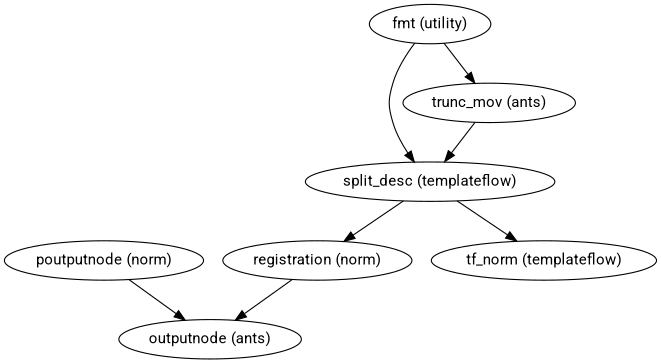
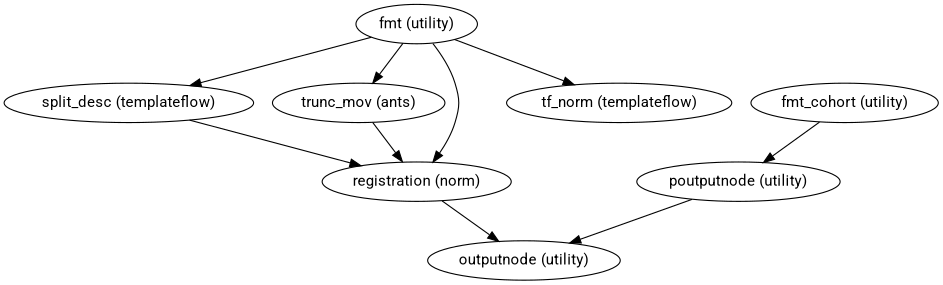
none -> (458, 97)
none -> (845, 103)
(463, 138) -> (384, 138)
(482, 218) -> (509, 60)
(104, 260) -> (738, 182)
(210, 339) -> (524, 260)
